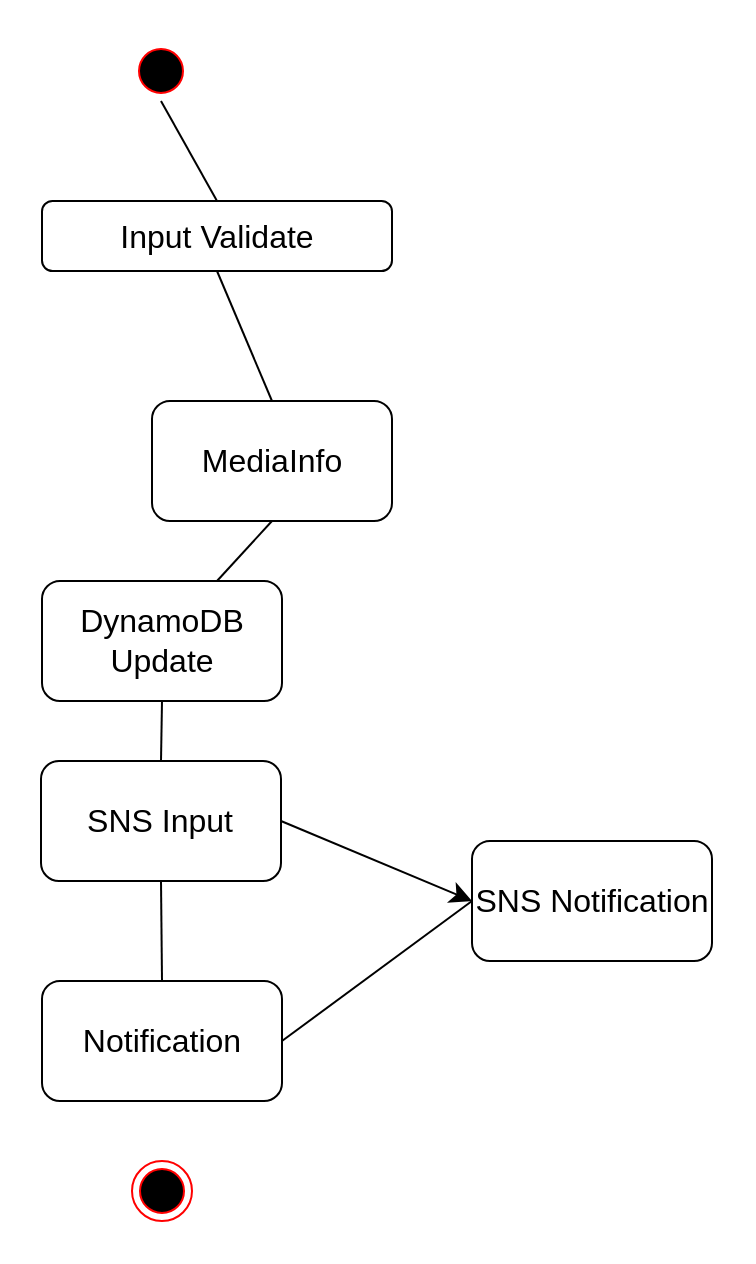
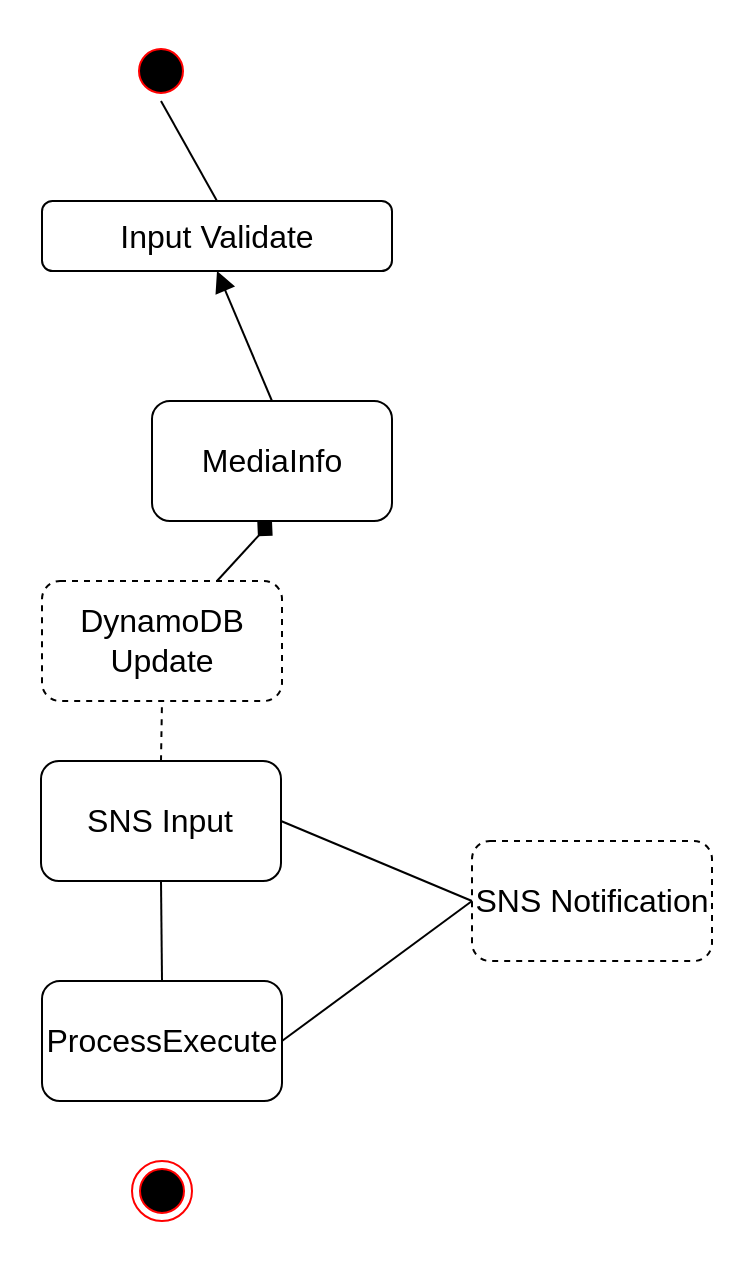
(221, 281) -> (225, 291)
(265, 529) -> (258, 536)
(162, 641) -> (162, 641)
(162, 728) -> (162, 728)
(456, 894) -> (463, 897)
(592, 901) -> (592, 901)
(163, 1041) -> (163, 1041)
